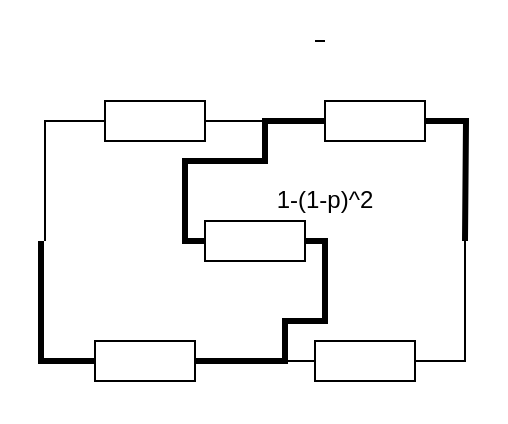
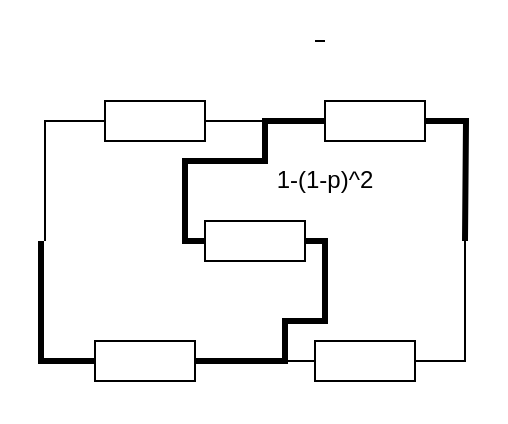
(325, 201) -> (325, 181)
